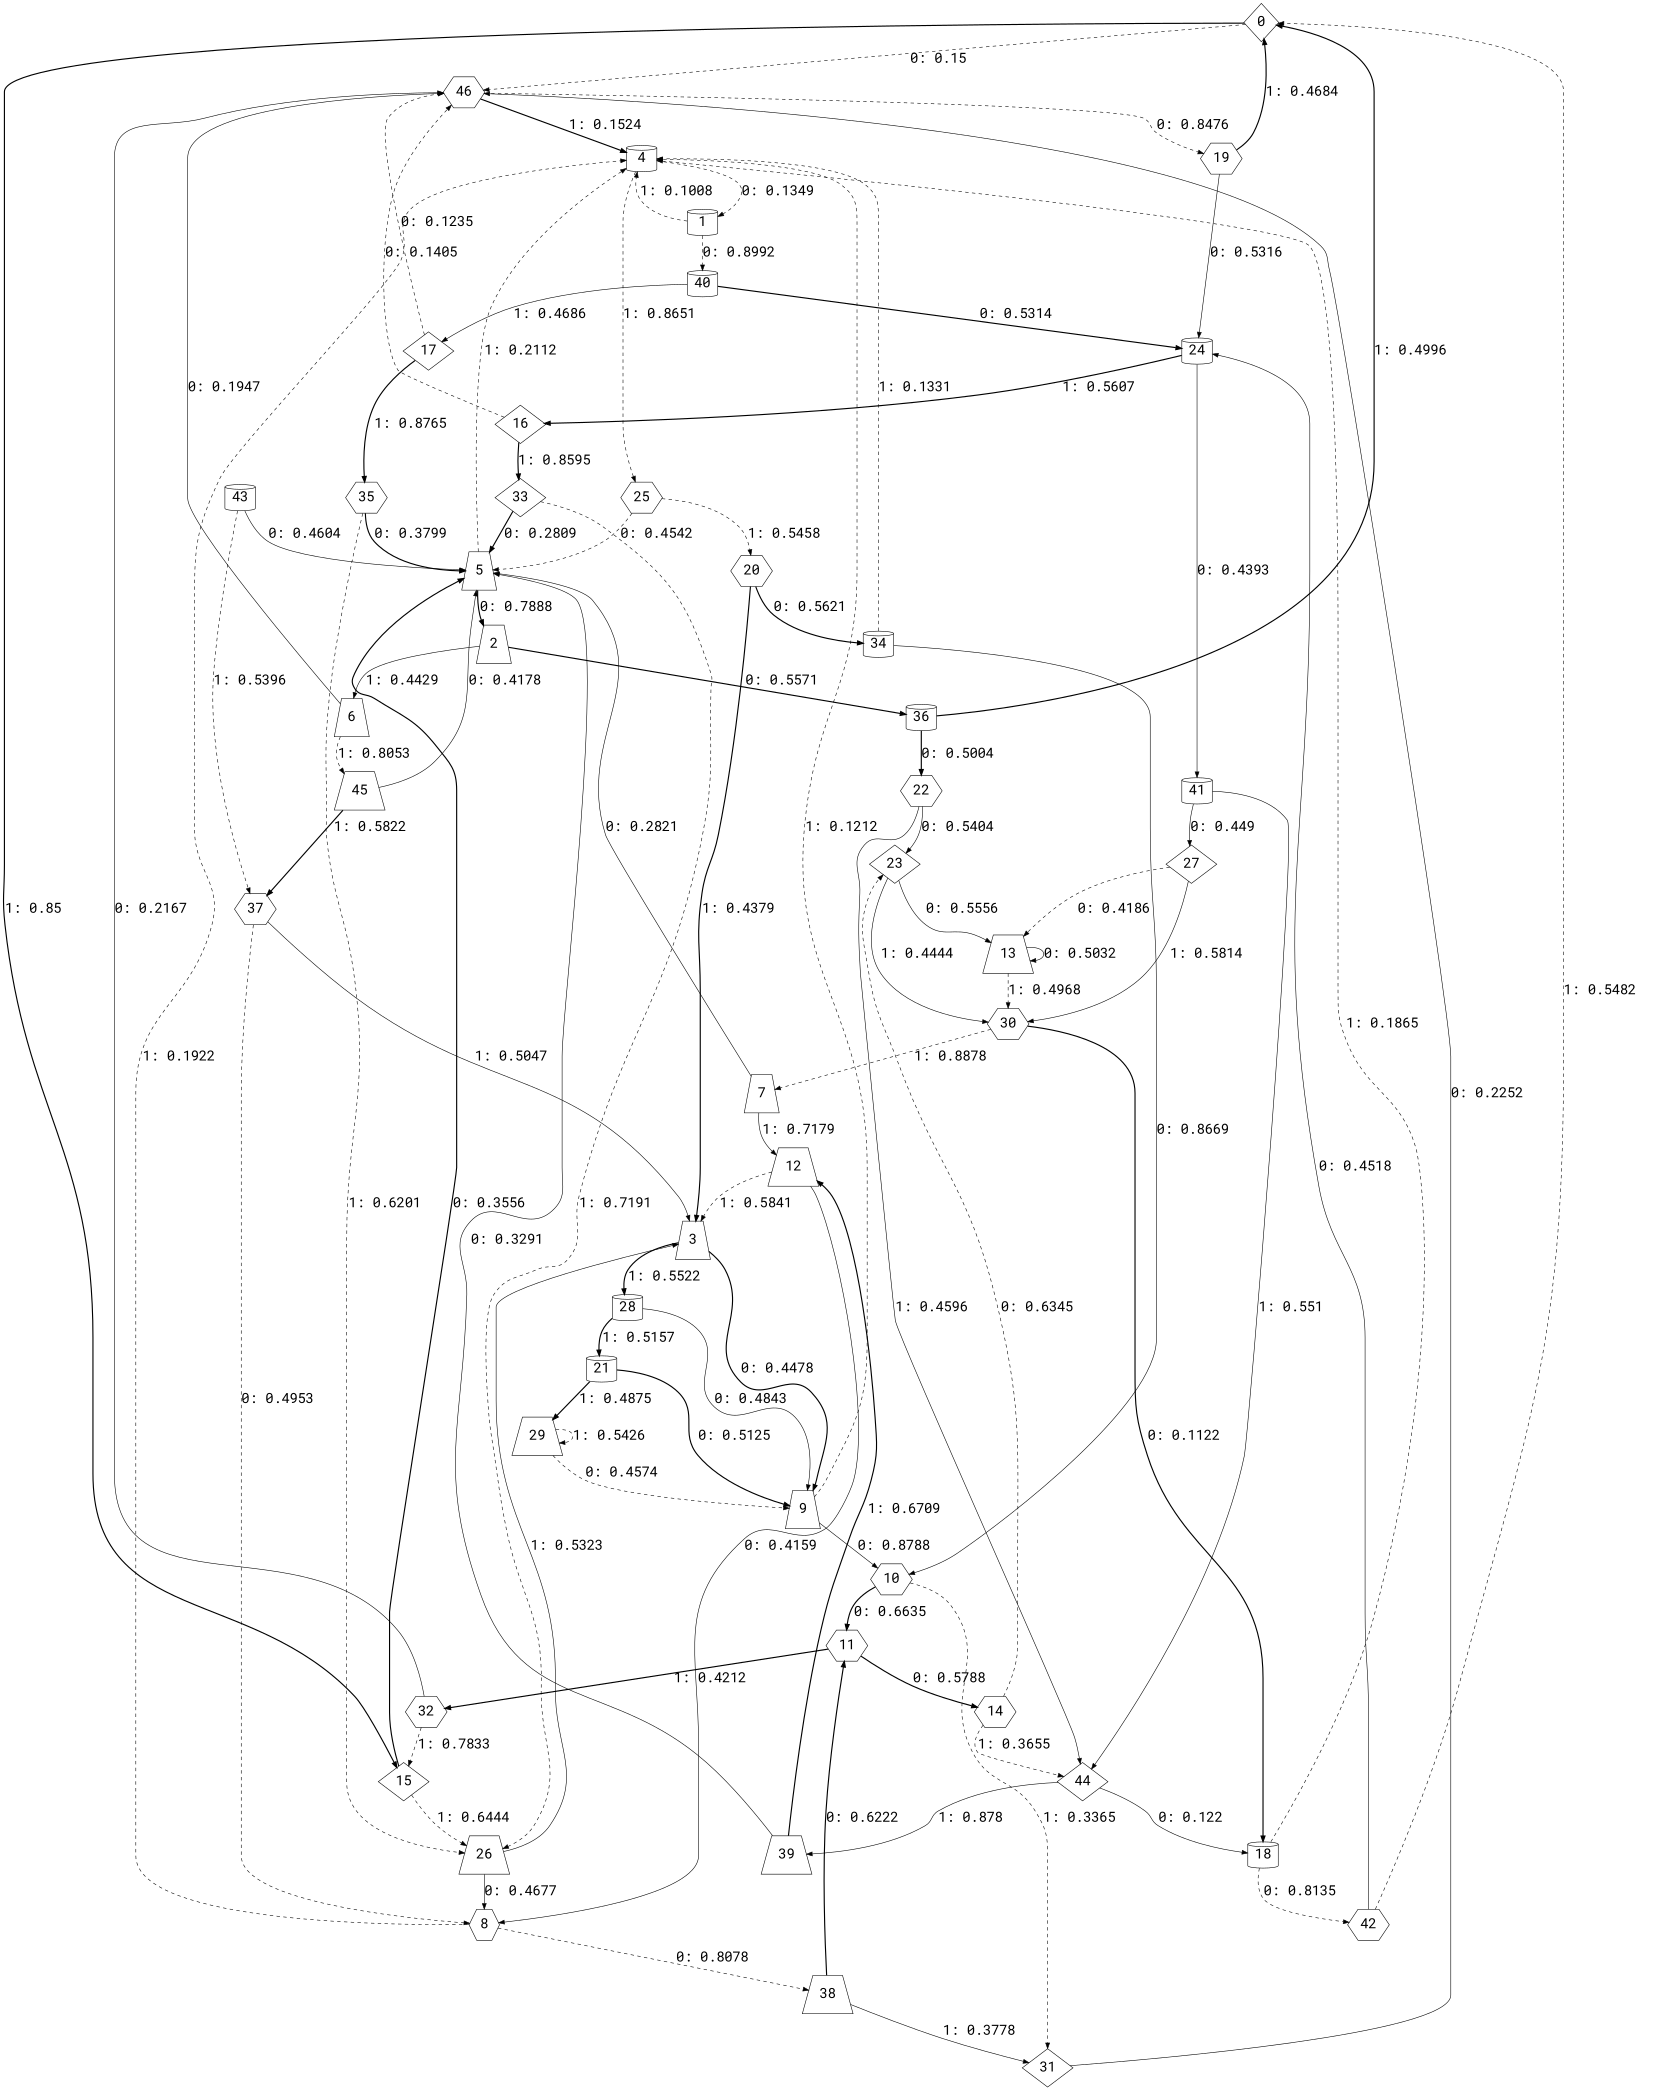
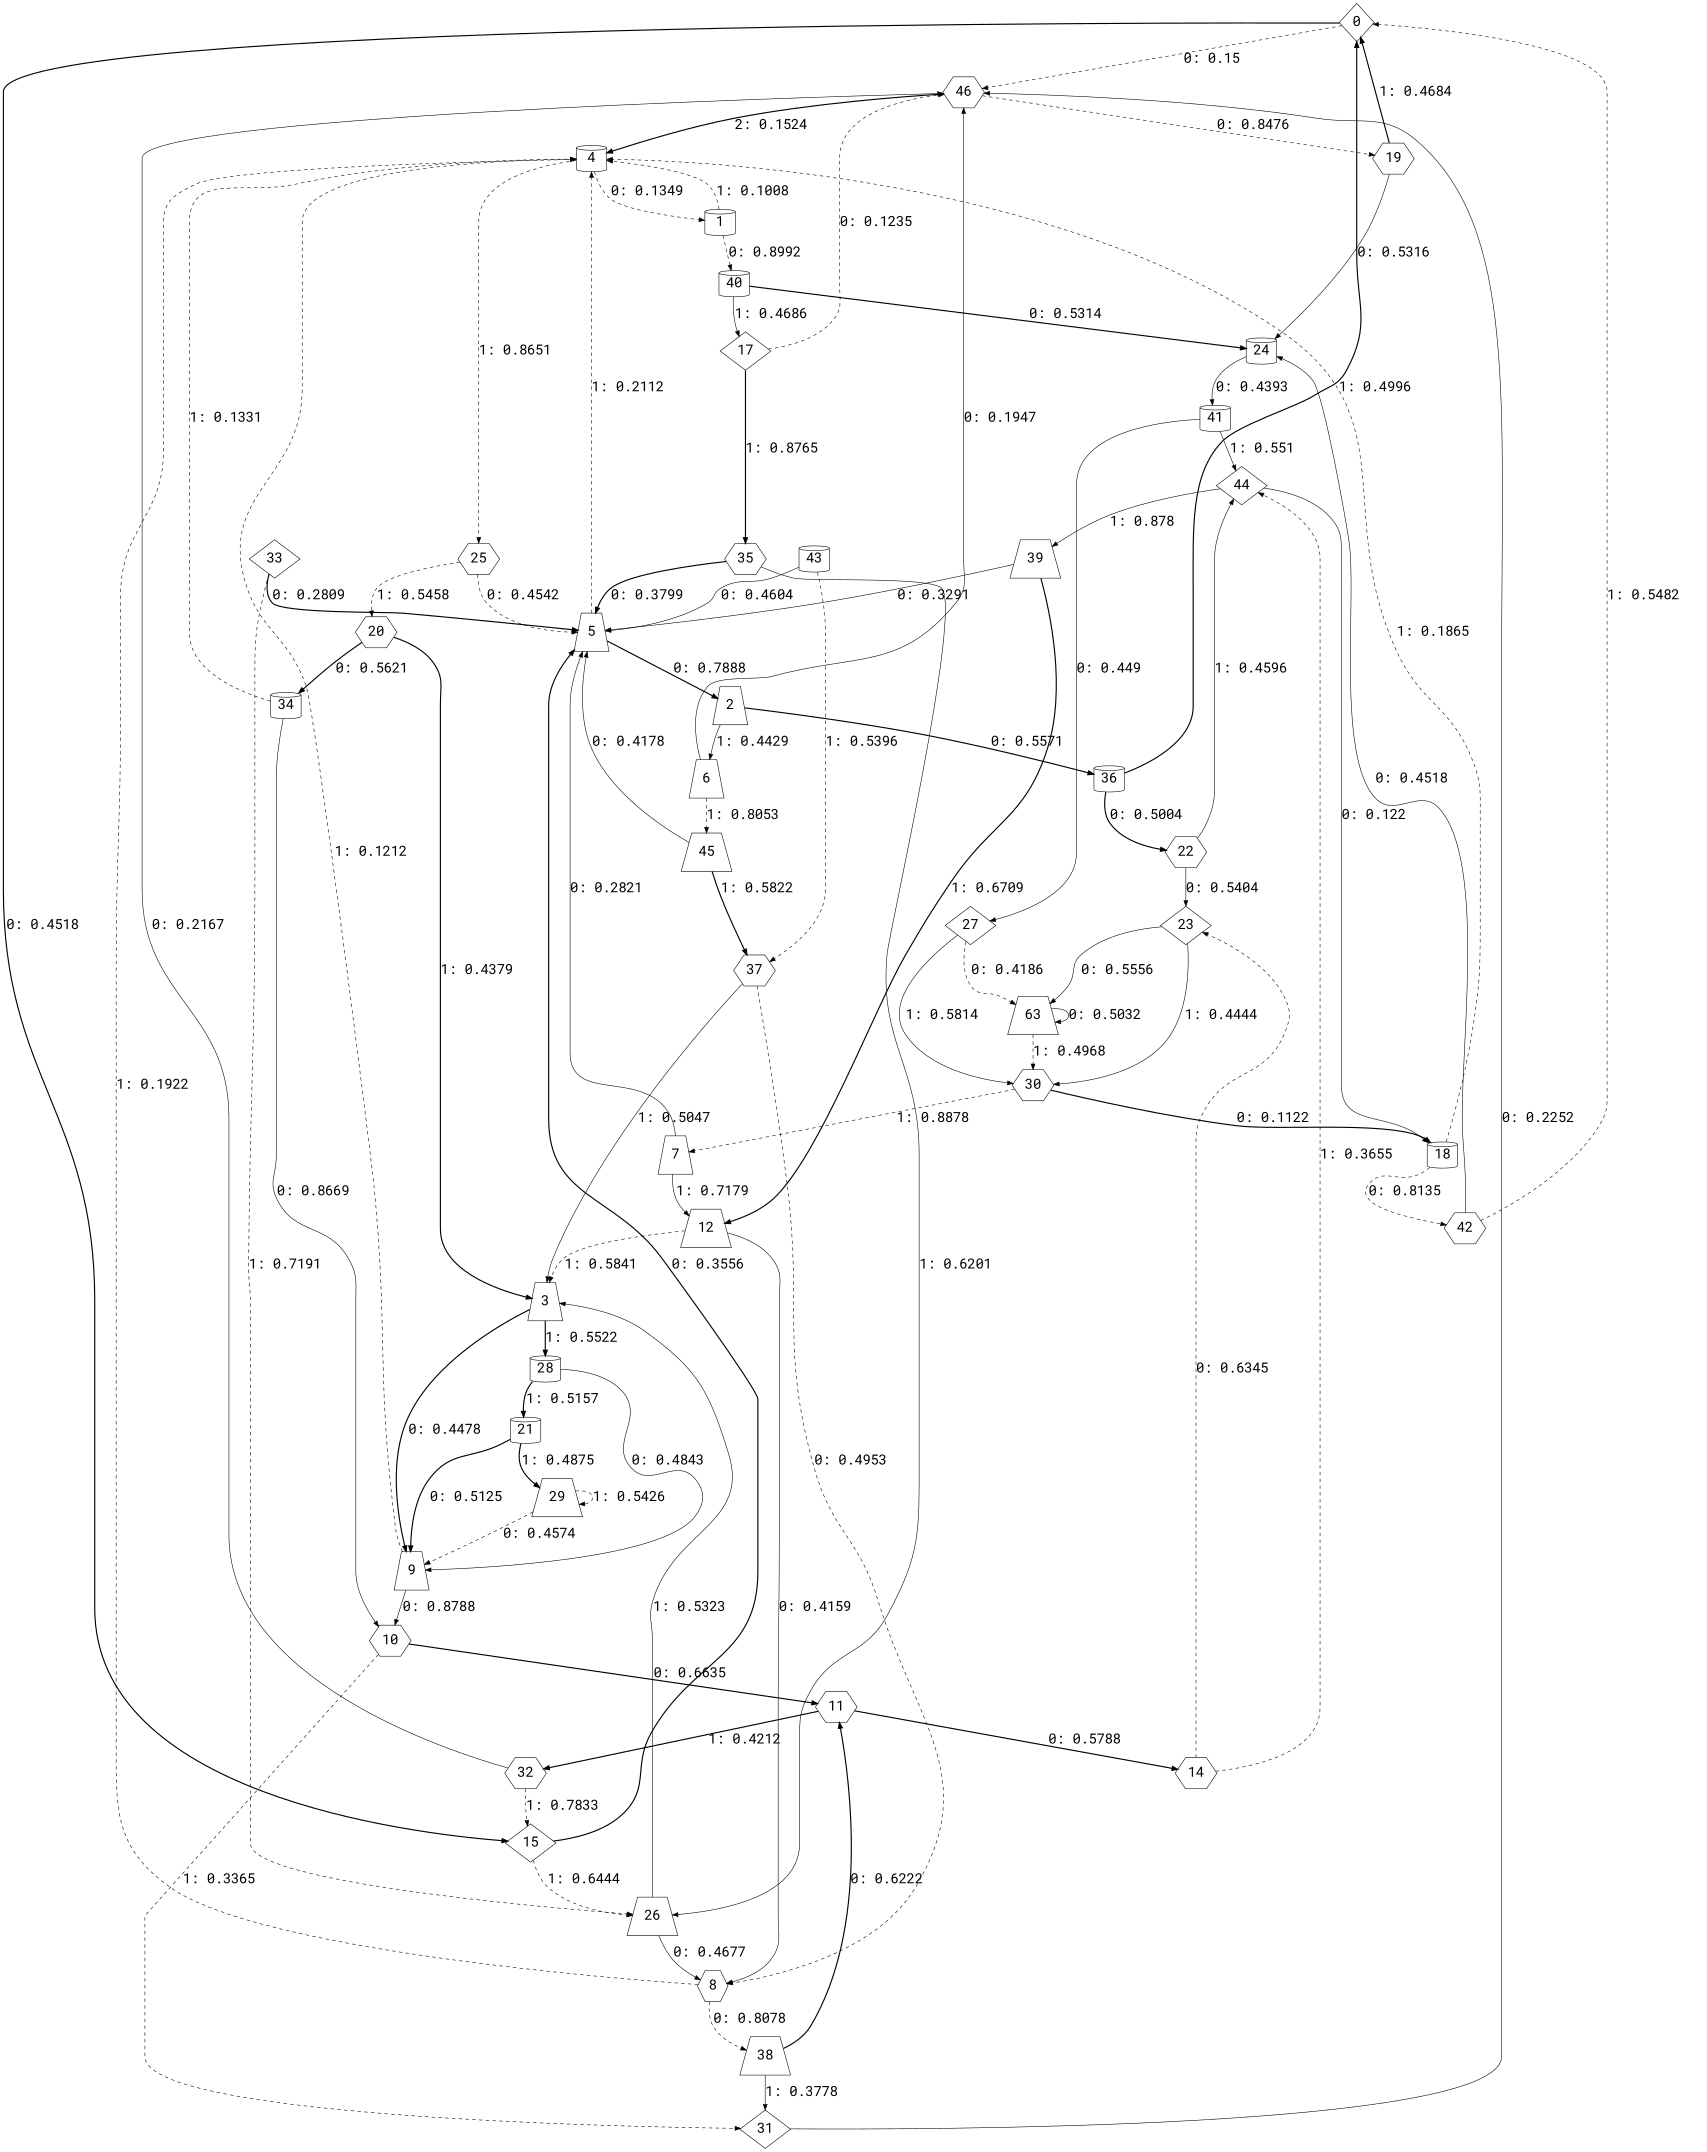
(617, 125) -> (783, 125)
(520, 424) -> none
(53, 909) -> (55, 926)
(1008, 954) -> (1033, 1015)
(347, 1216) -> (919, 1217)
